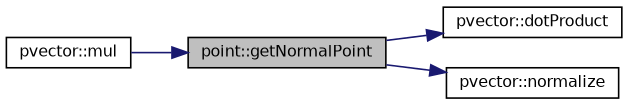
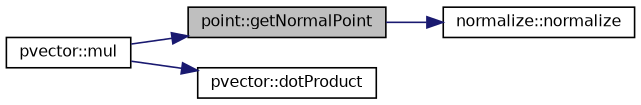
(407, 38) -> (157, 65)
(533, 83) -> (539, 22)
